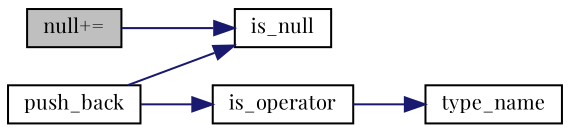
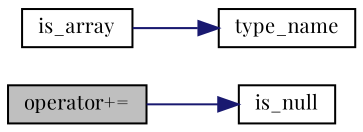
(74, 28) -> (77, 104)
(74, 104) -> none
(283, 104) -> (77, 28)
